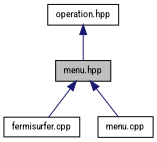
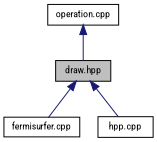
(83, 15) -> (83, 15)
(83, 71) -> (83, 71)
(126, 127) -> (126, 127)
